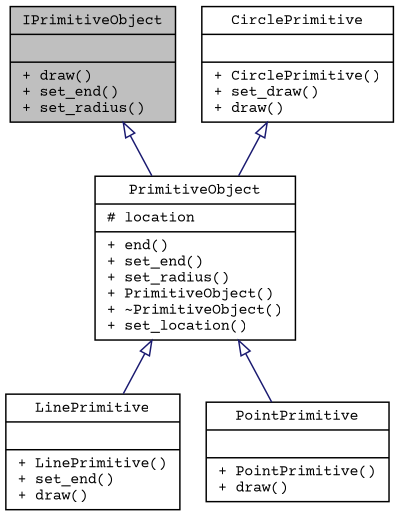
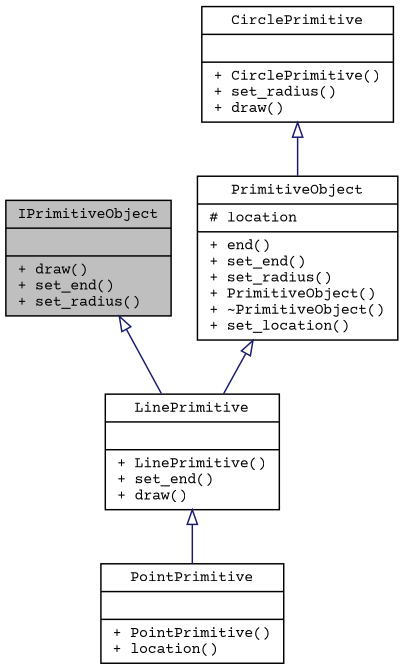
(267, 91) -> (276, 91)
(141, 156) -> (144, 361)
(259, 378) -> (192, 544)
(254, 487) -> (166, 649)
